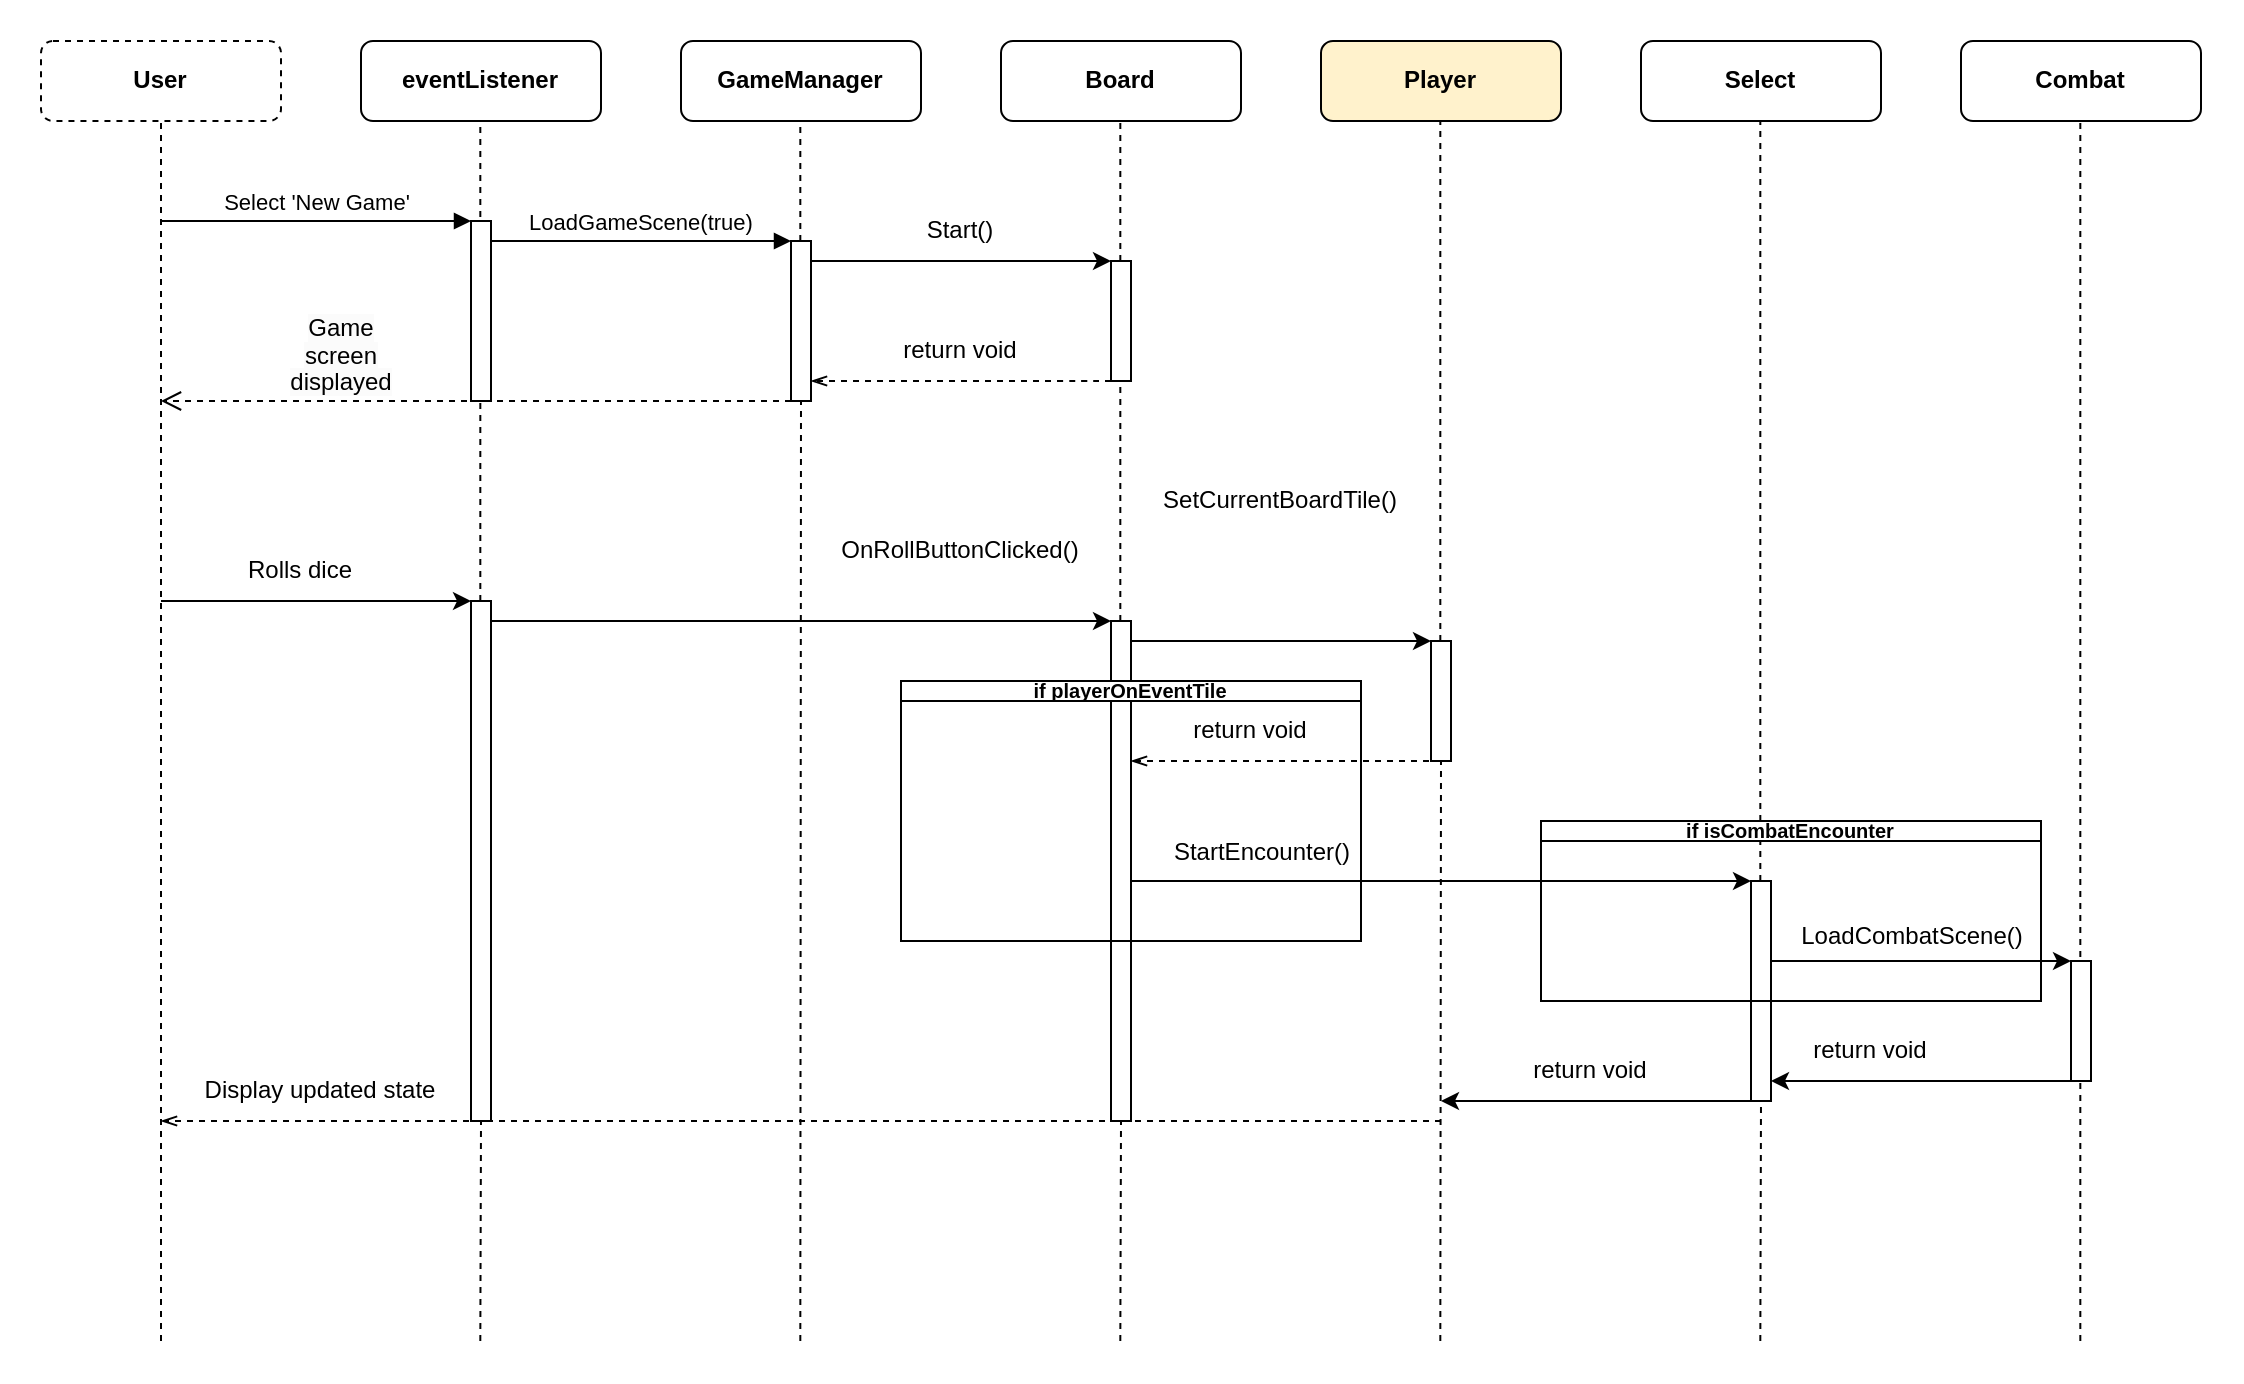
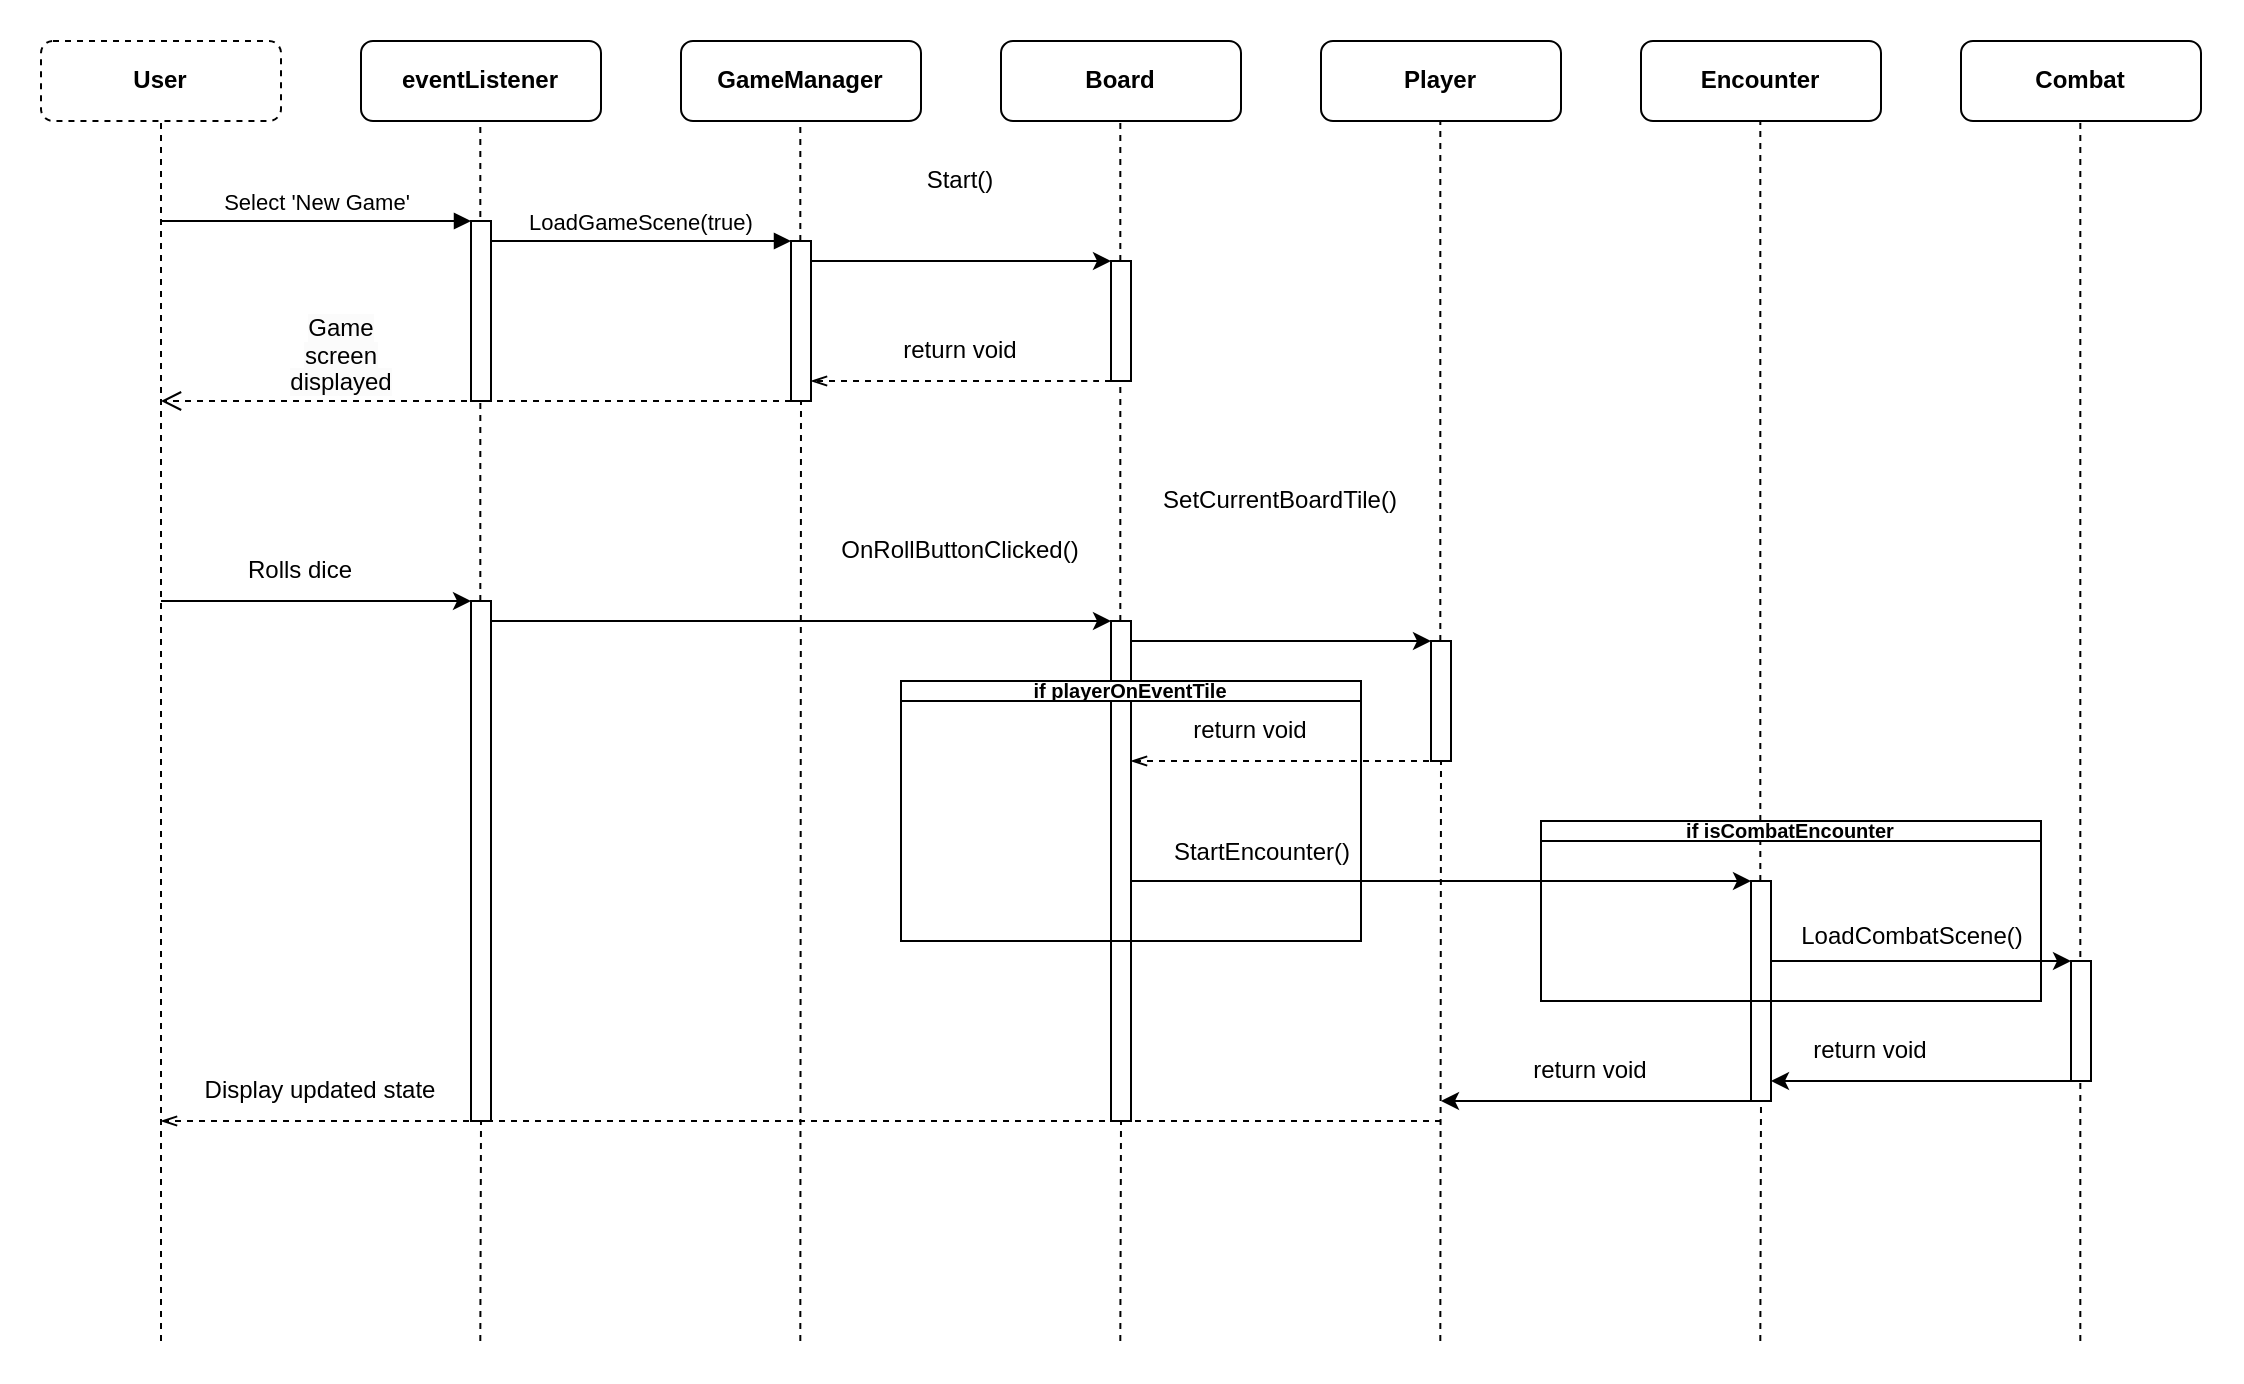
(1441, 81) -> (1441, 81)
(1761, 81) -> (1761, 81)
(961, 231) -> (961, 181)
